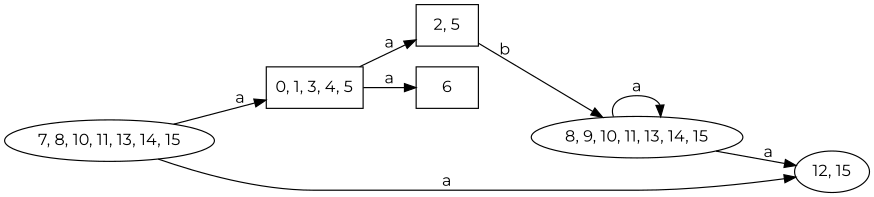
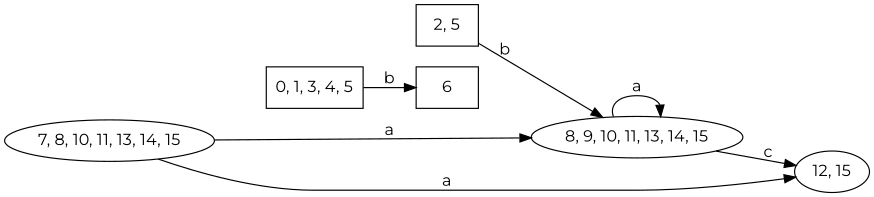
(382, 56) -> none
(390, 79) -> (390, 79)
(214, 114) -> (367, 139)
(769, 153) -> (769, 153)
